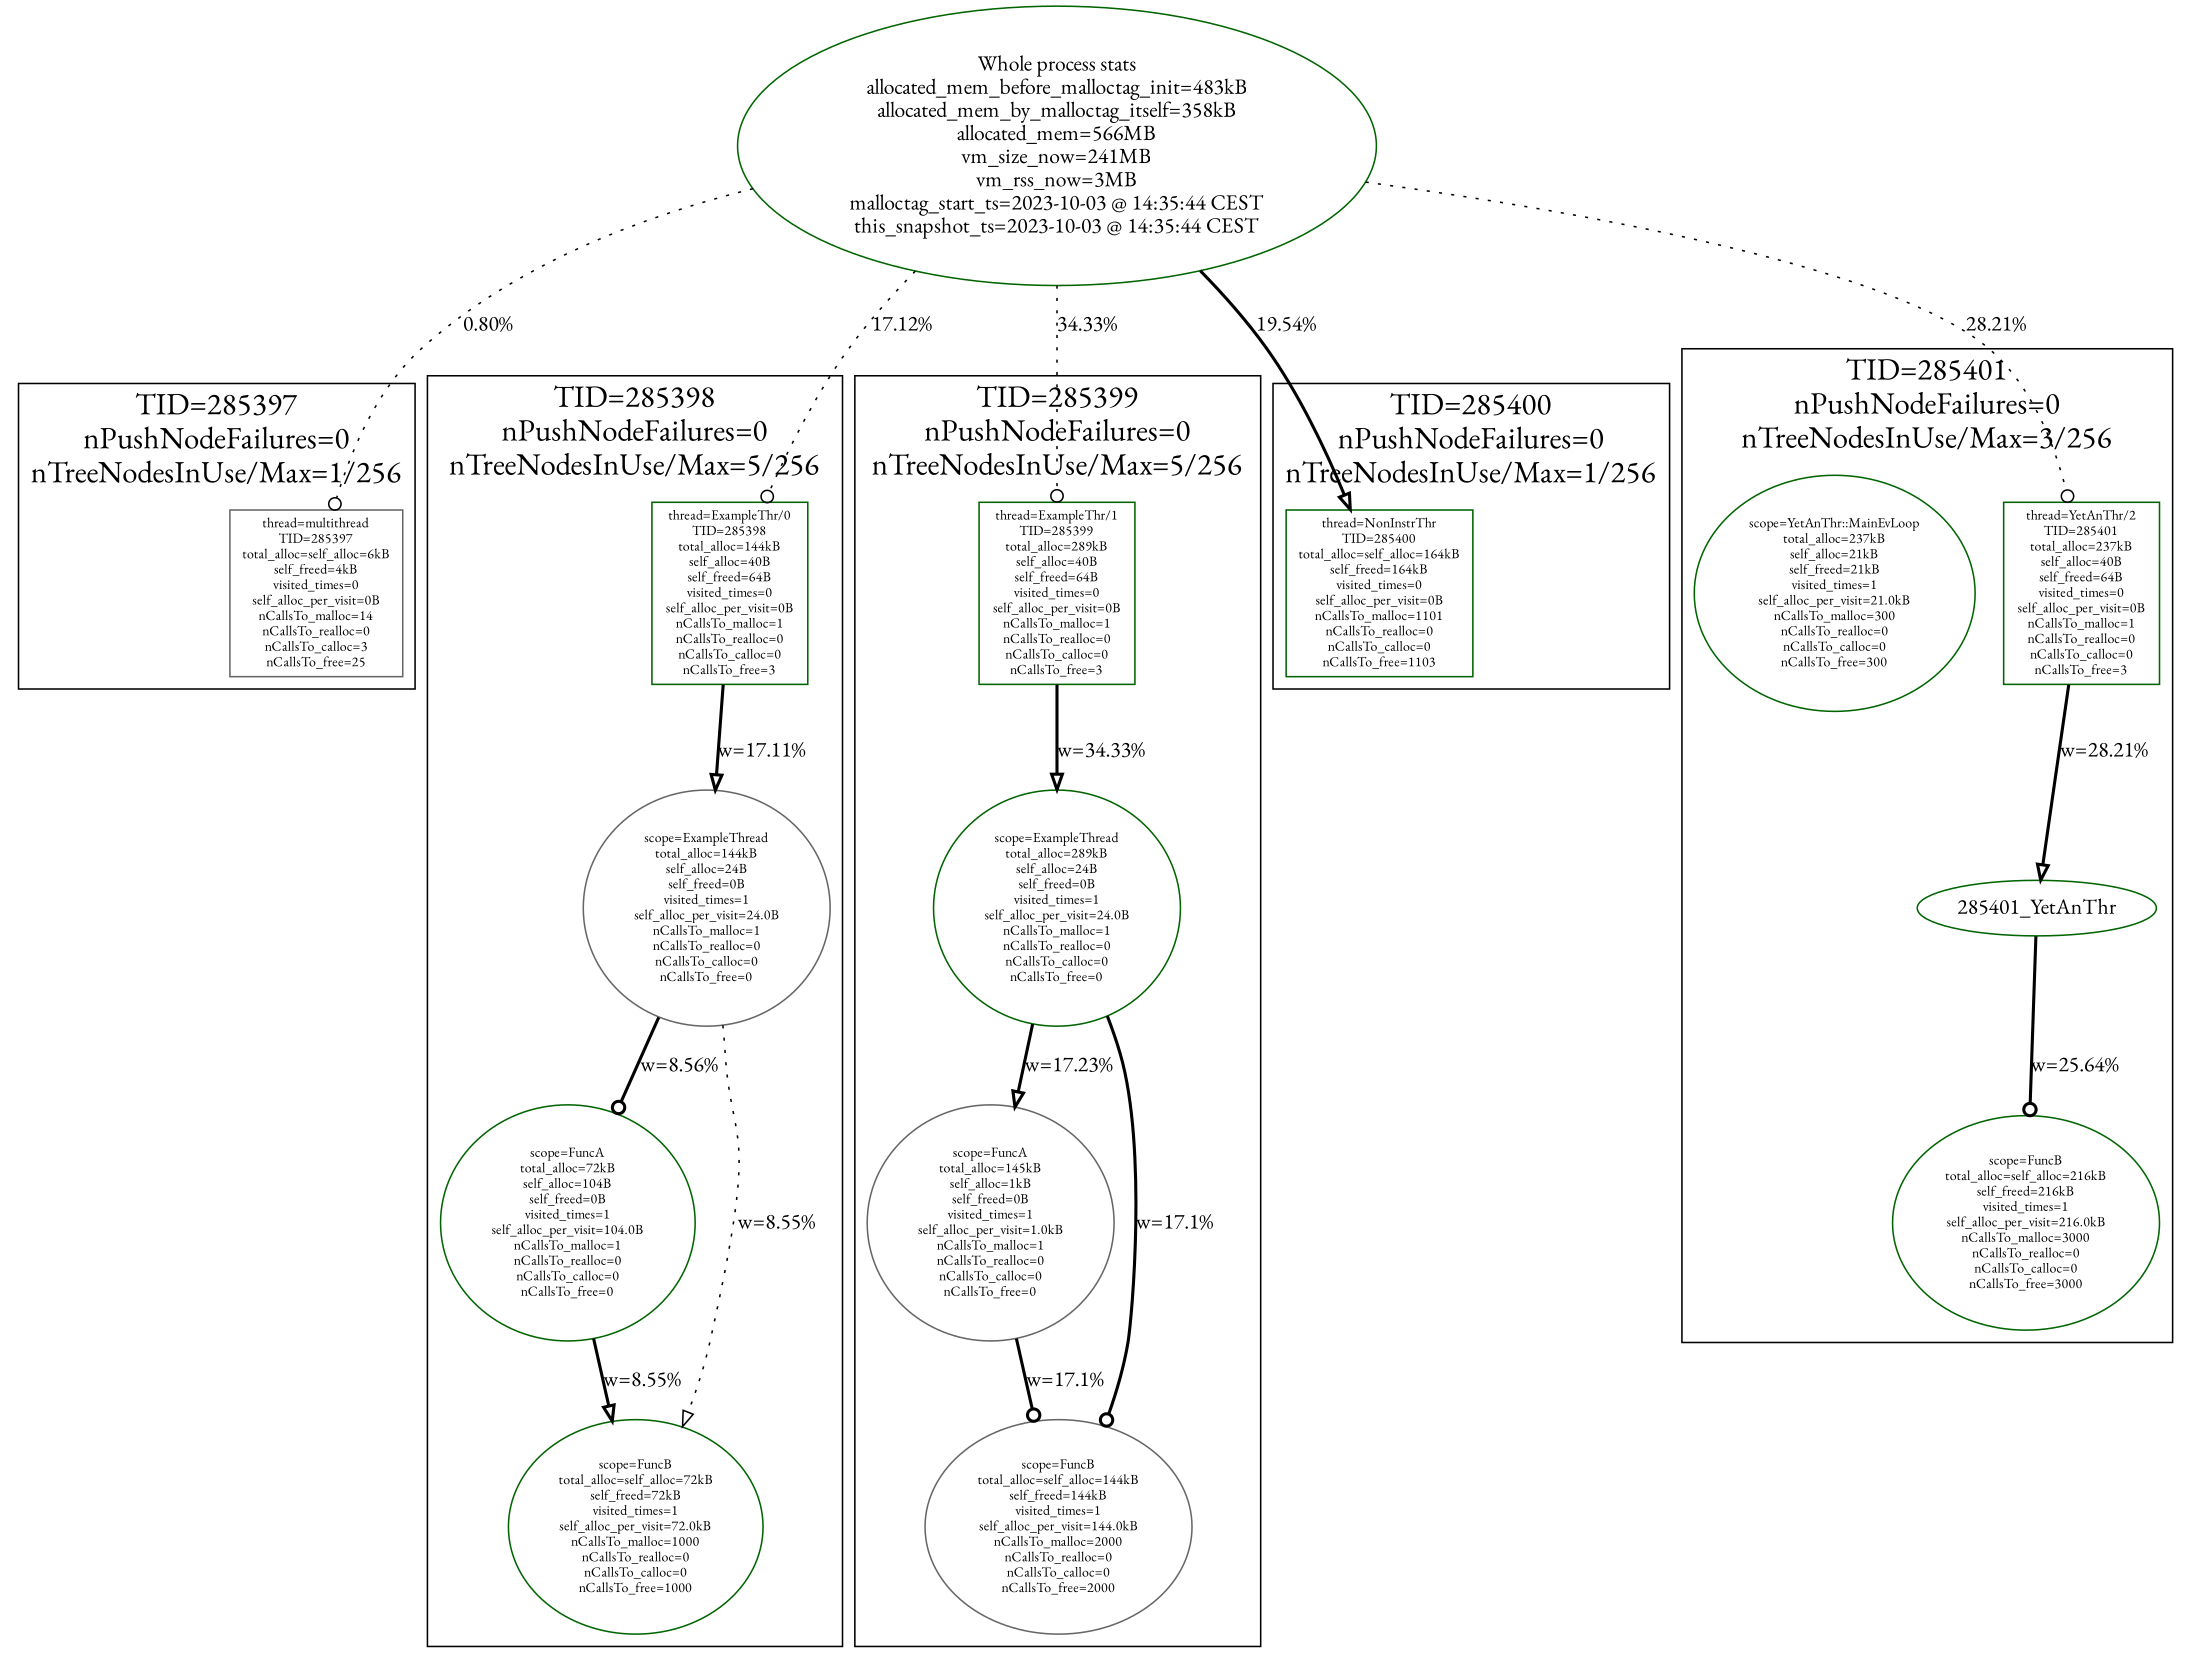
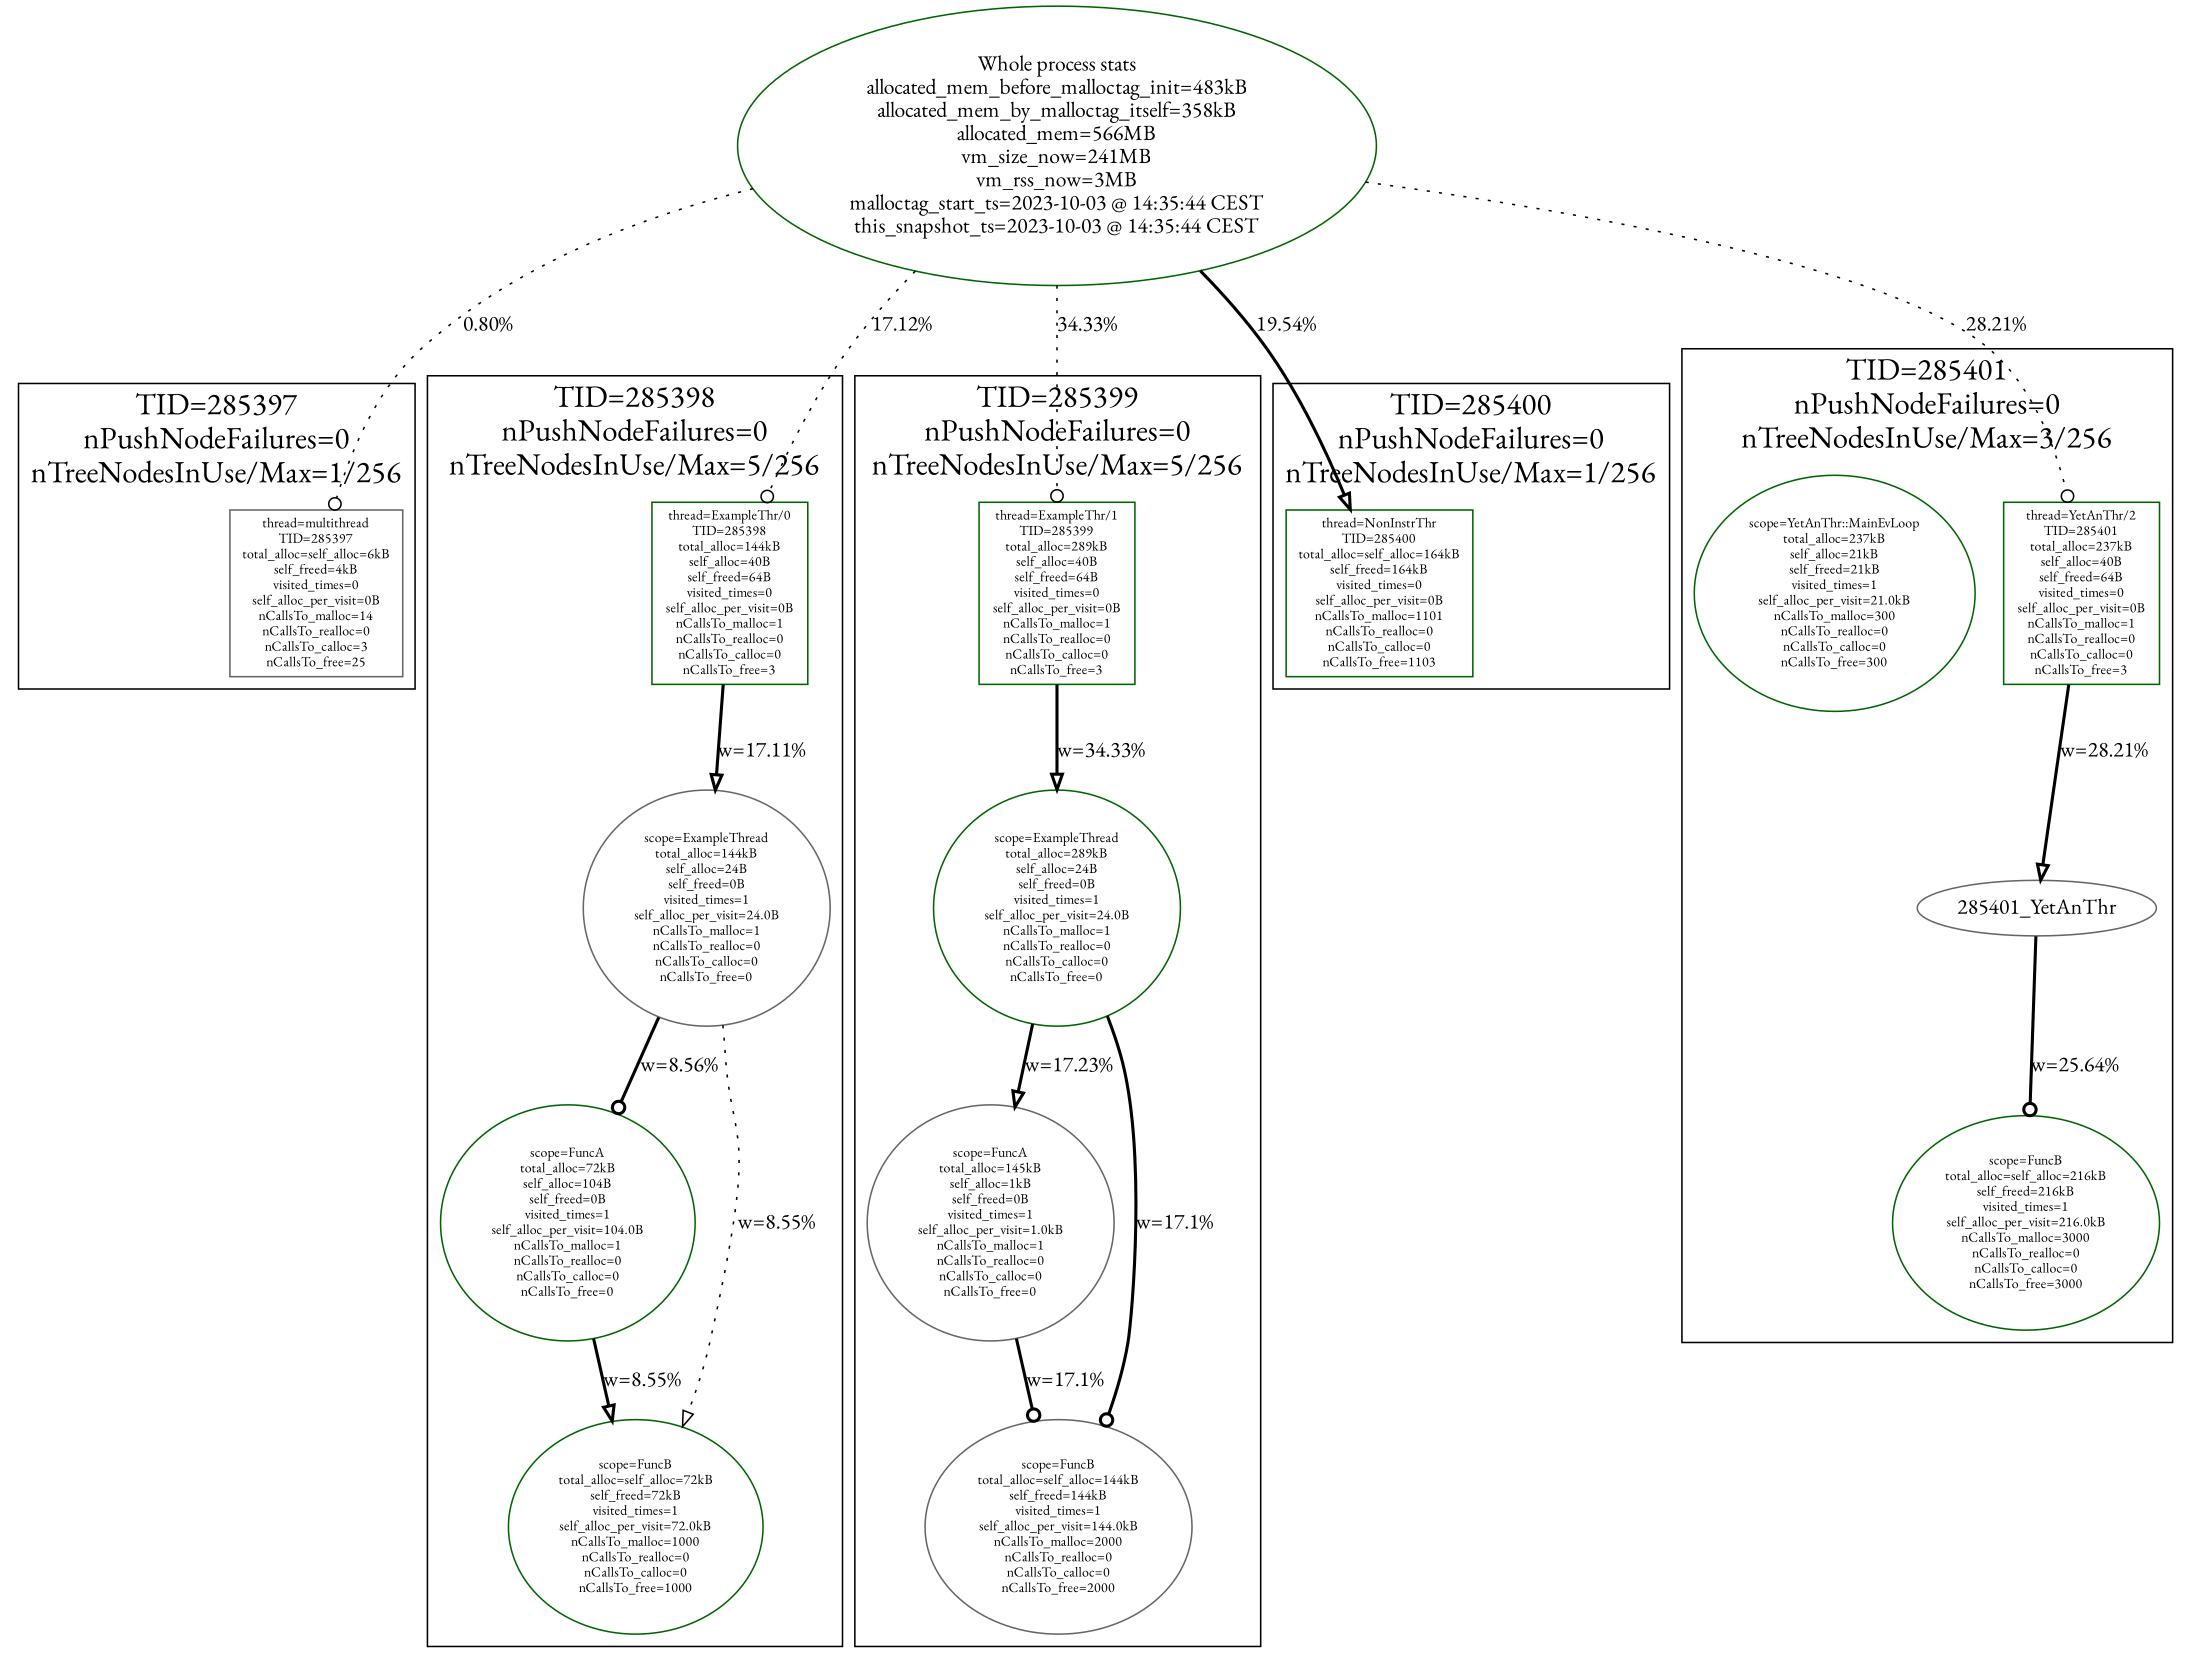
(2037, 908) -> (2037, 908)
